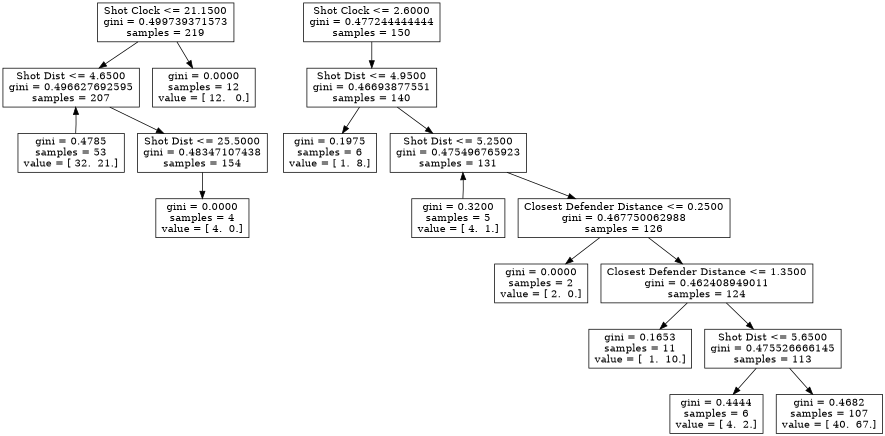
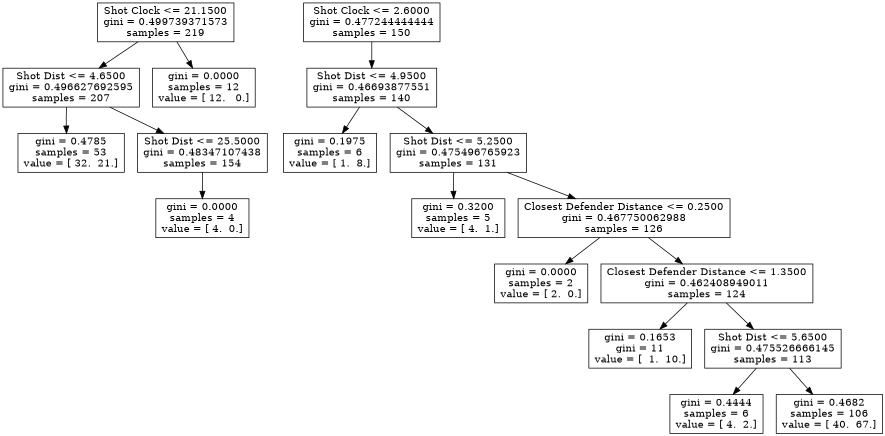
(76, 124) -> (66, 117)
(463, 189) -> (453, 182)
(640, 349) -> (640, 349)
(829, 414) -> (829, 414)
